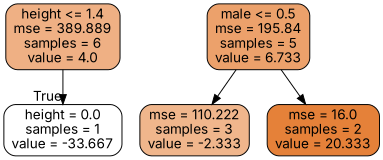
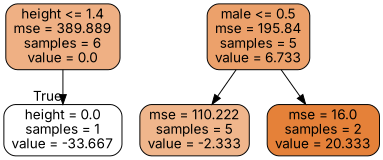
(63, 37) -> (63, 37)
(195, 130) -> (195, 130)
